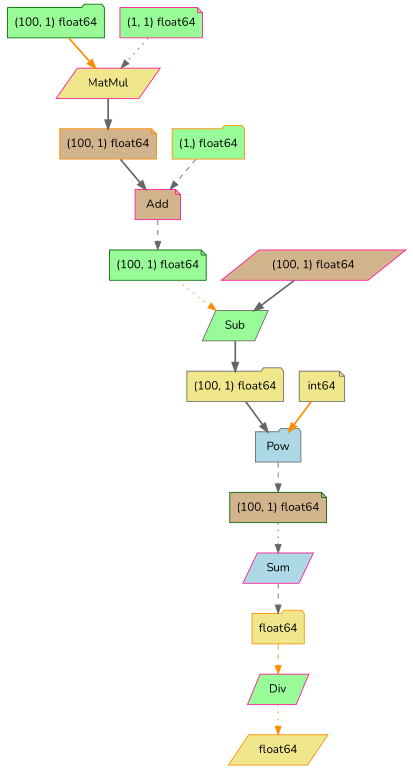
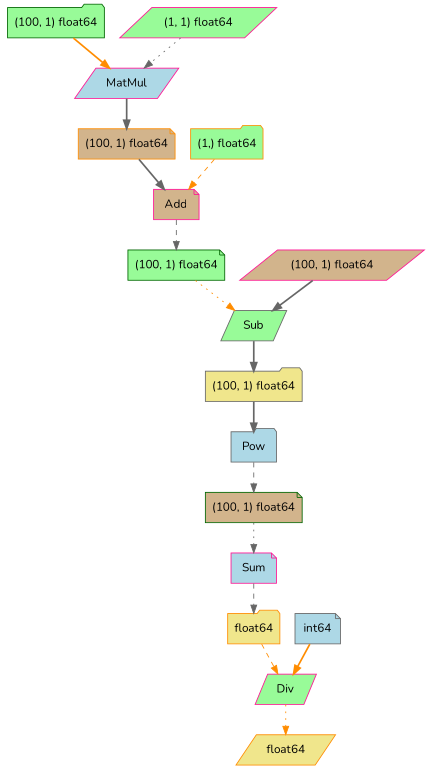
(161, 23) -> (198, 23)
(108, 83) -> (127, 83)
(186, 171) -> (204, 171)
(322, 386) -> (318, 629)
(303, 413) -> (304, 655)
(278, 568) -> (254, 568)
